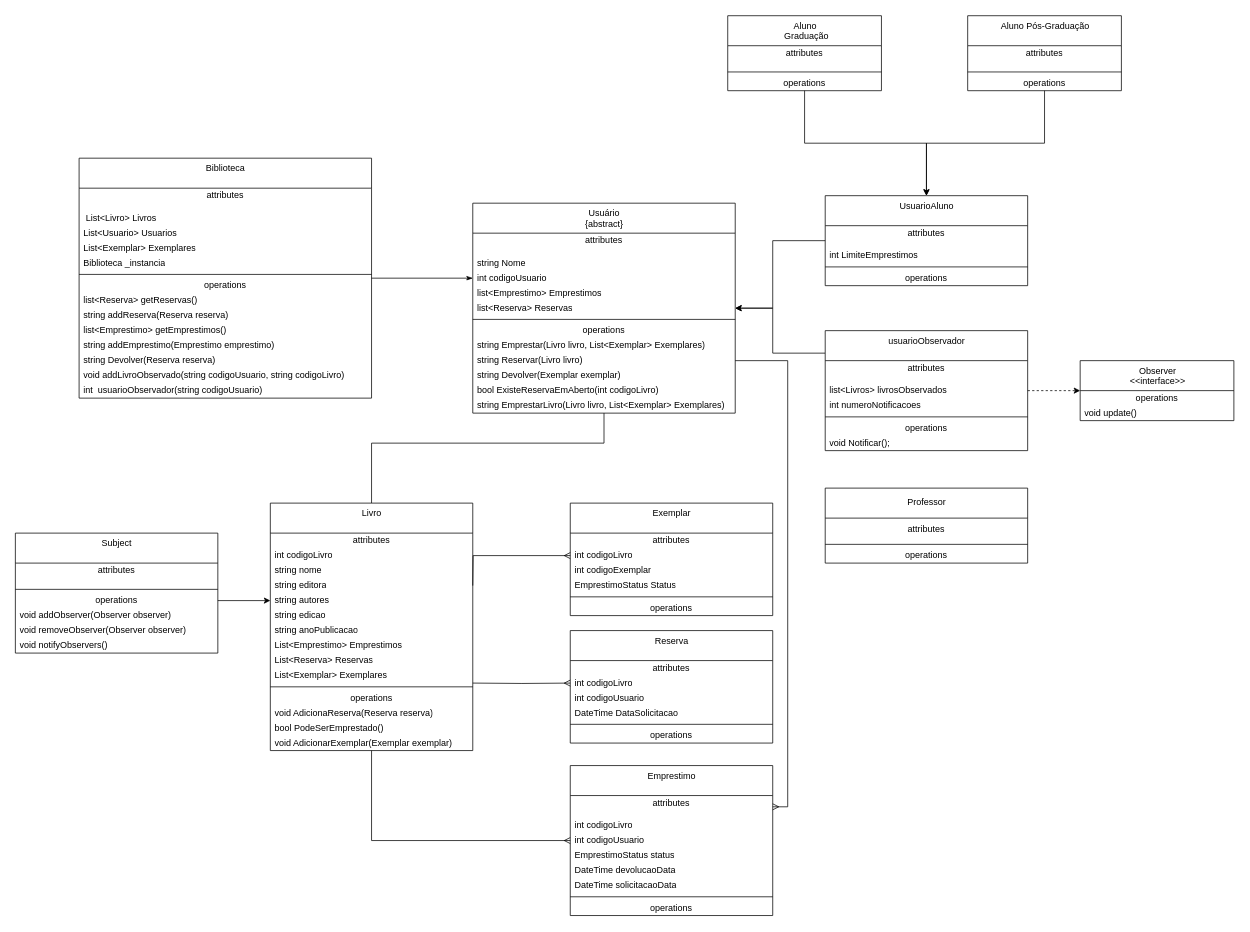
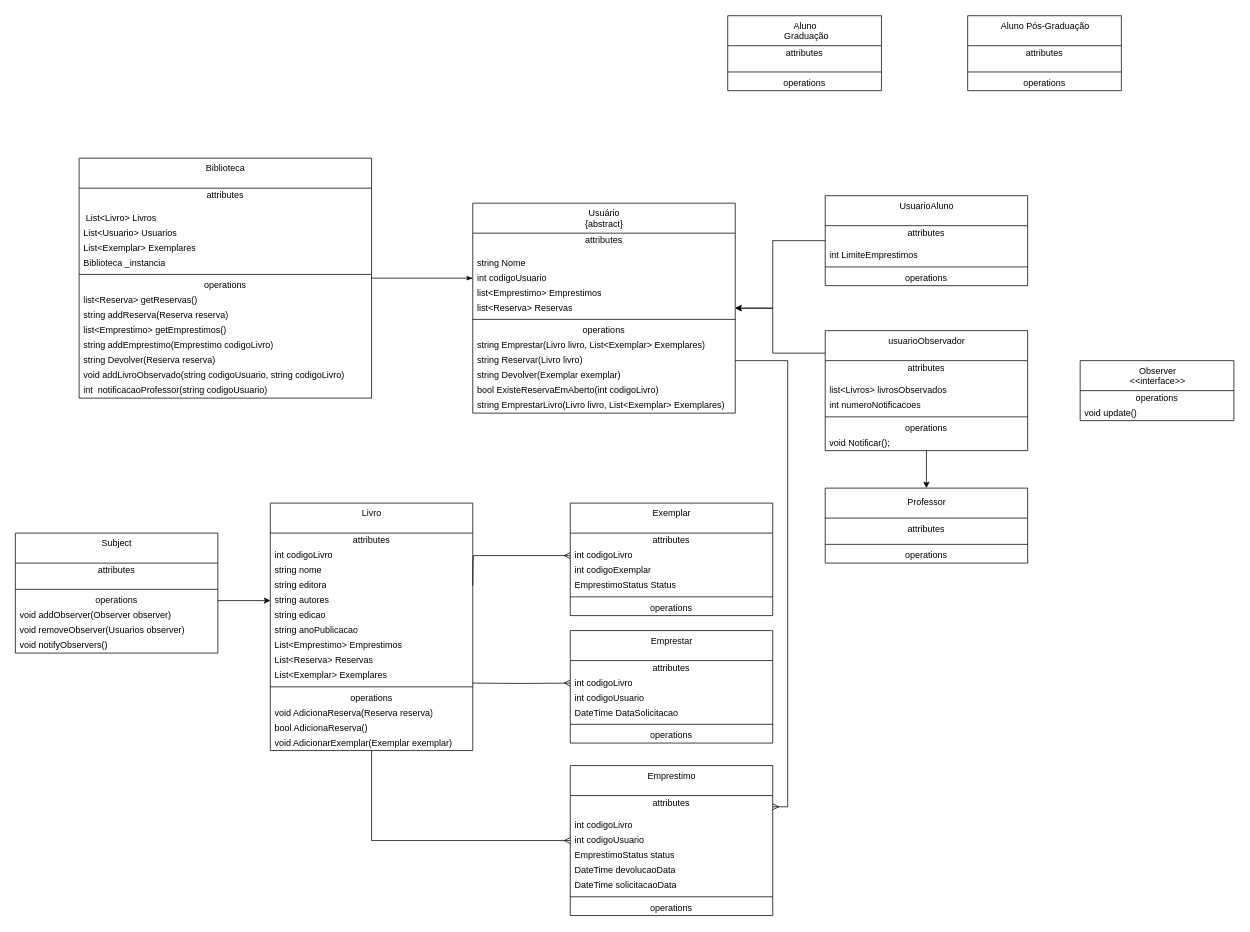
(839, 143) -> none
(1012, 143) -> none
(185, 345) -> (186, 345)
(186, 390) -> (193, 390)
(1052, 390) -> none
(473, 443) -> none
none -> (927, 468)
(112, 630) -> (111, 630)
(672, 641) -> (672, 641)
(333, 728) -> (326, 728)
